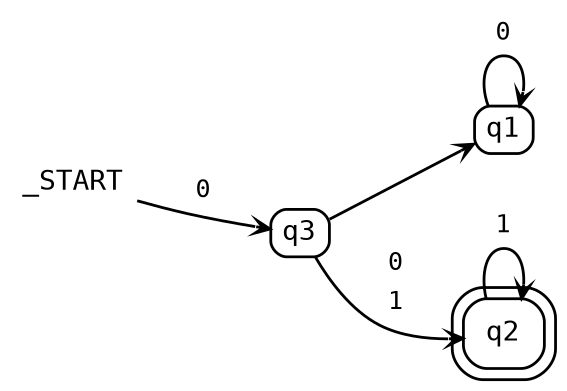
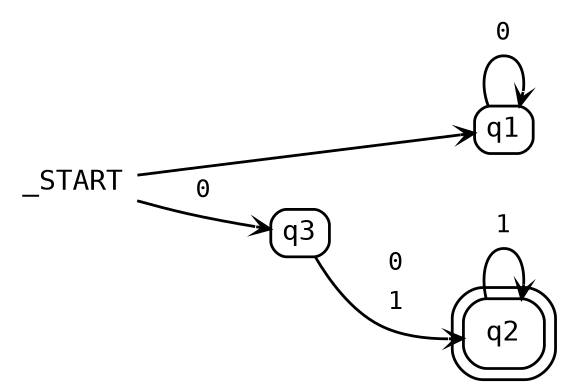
(395, 185) -> (299, 155)
